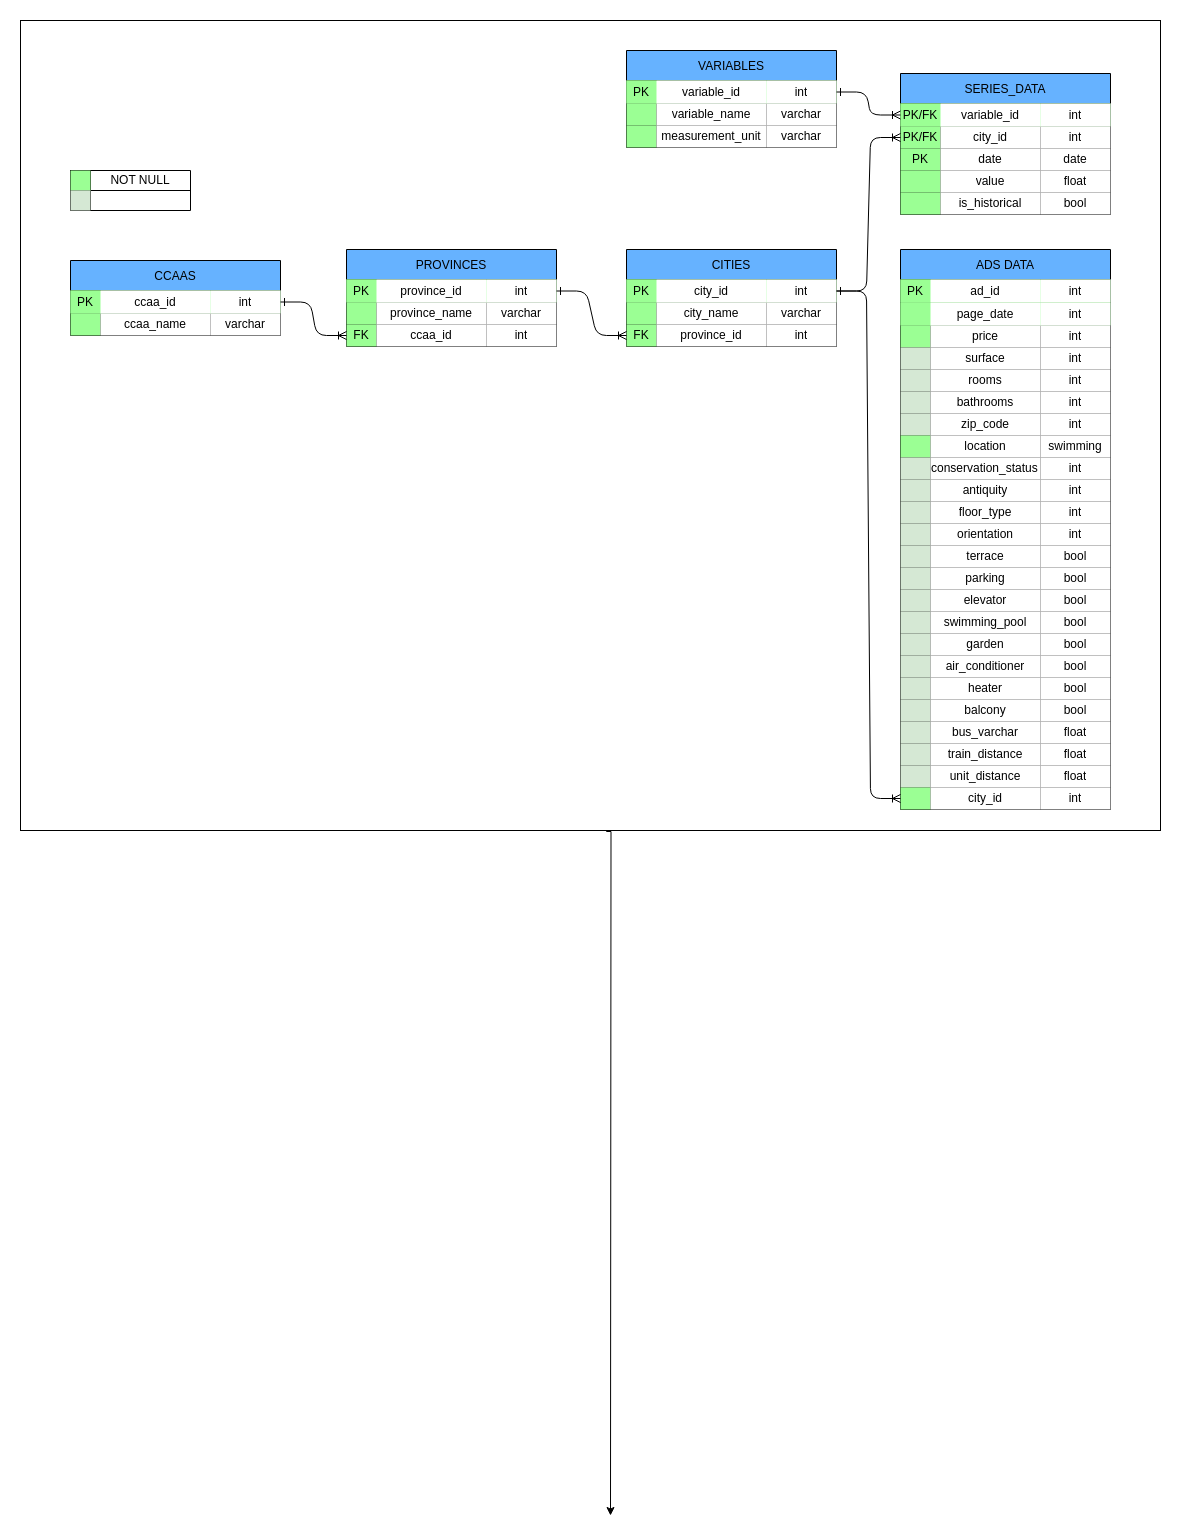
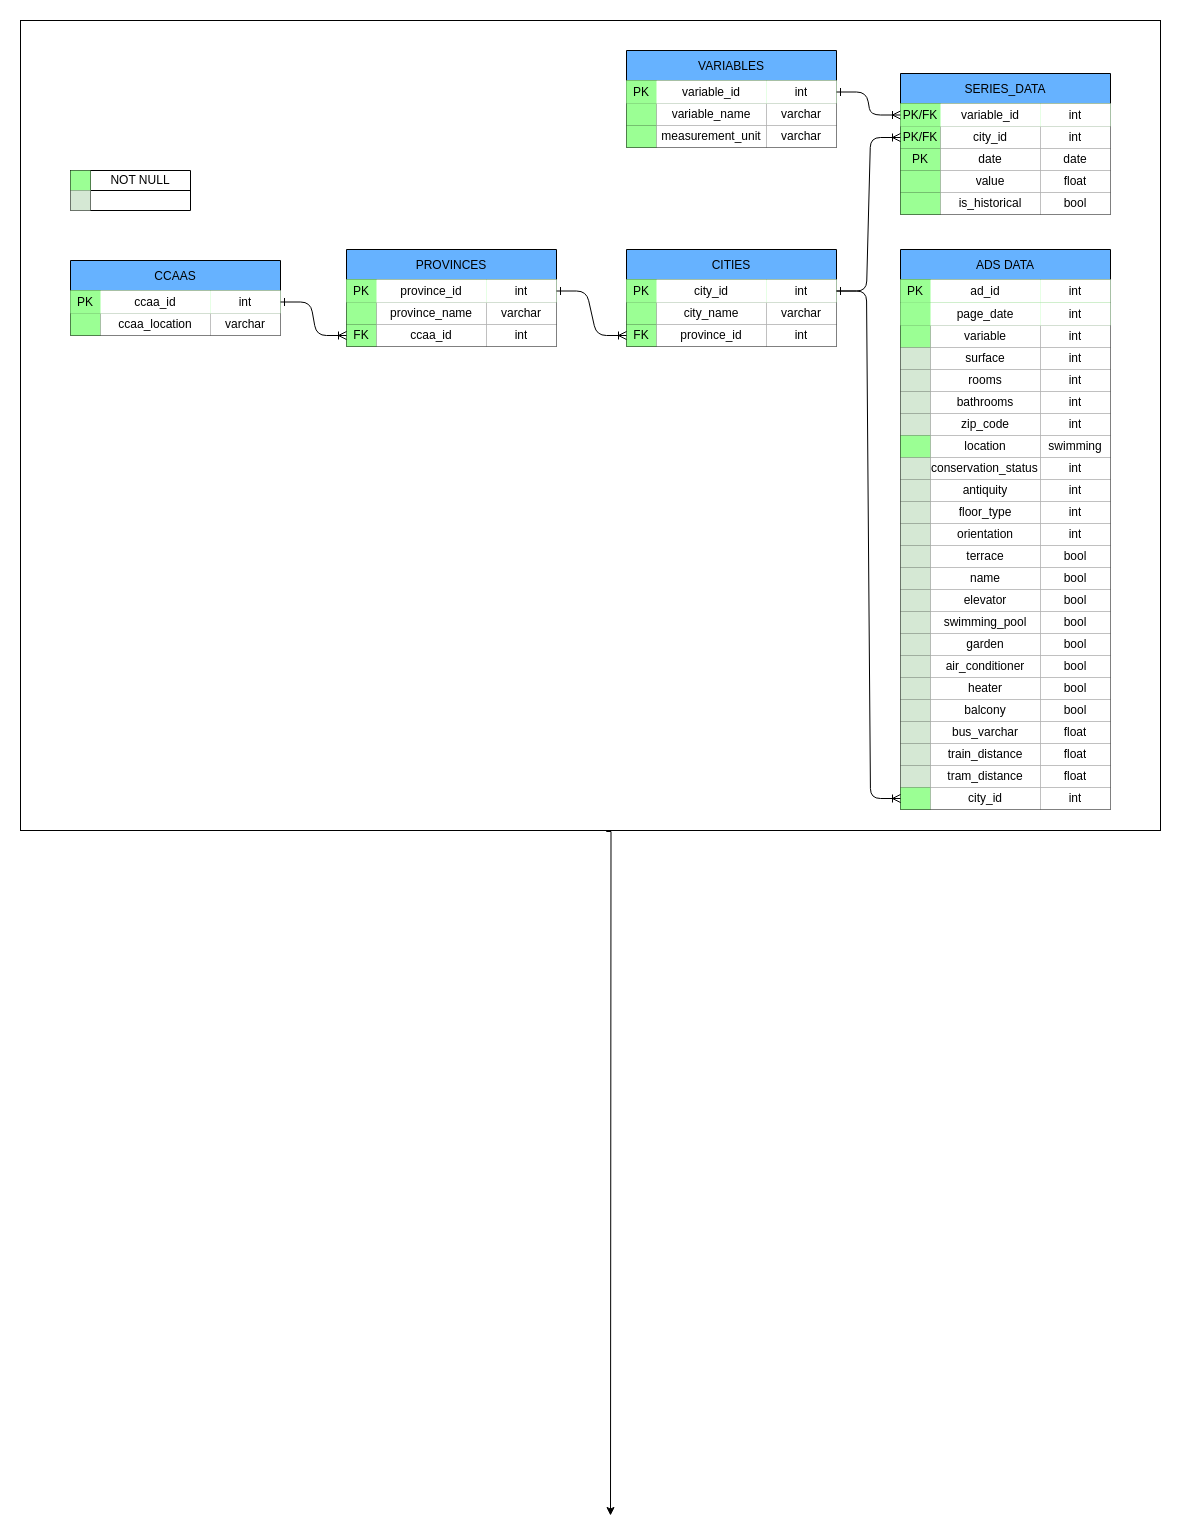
(156, 325) -> (156, 325)
(986, 337) -> (986, 337)
(986, 579) -> (986, 579)
(986, 777) -> (986, 777)
